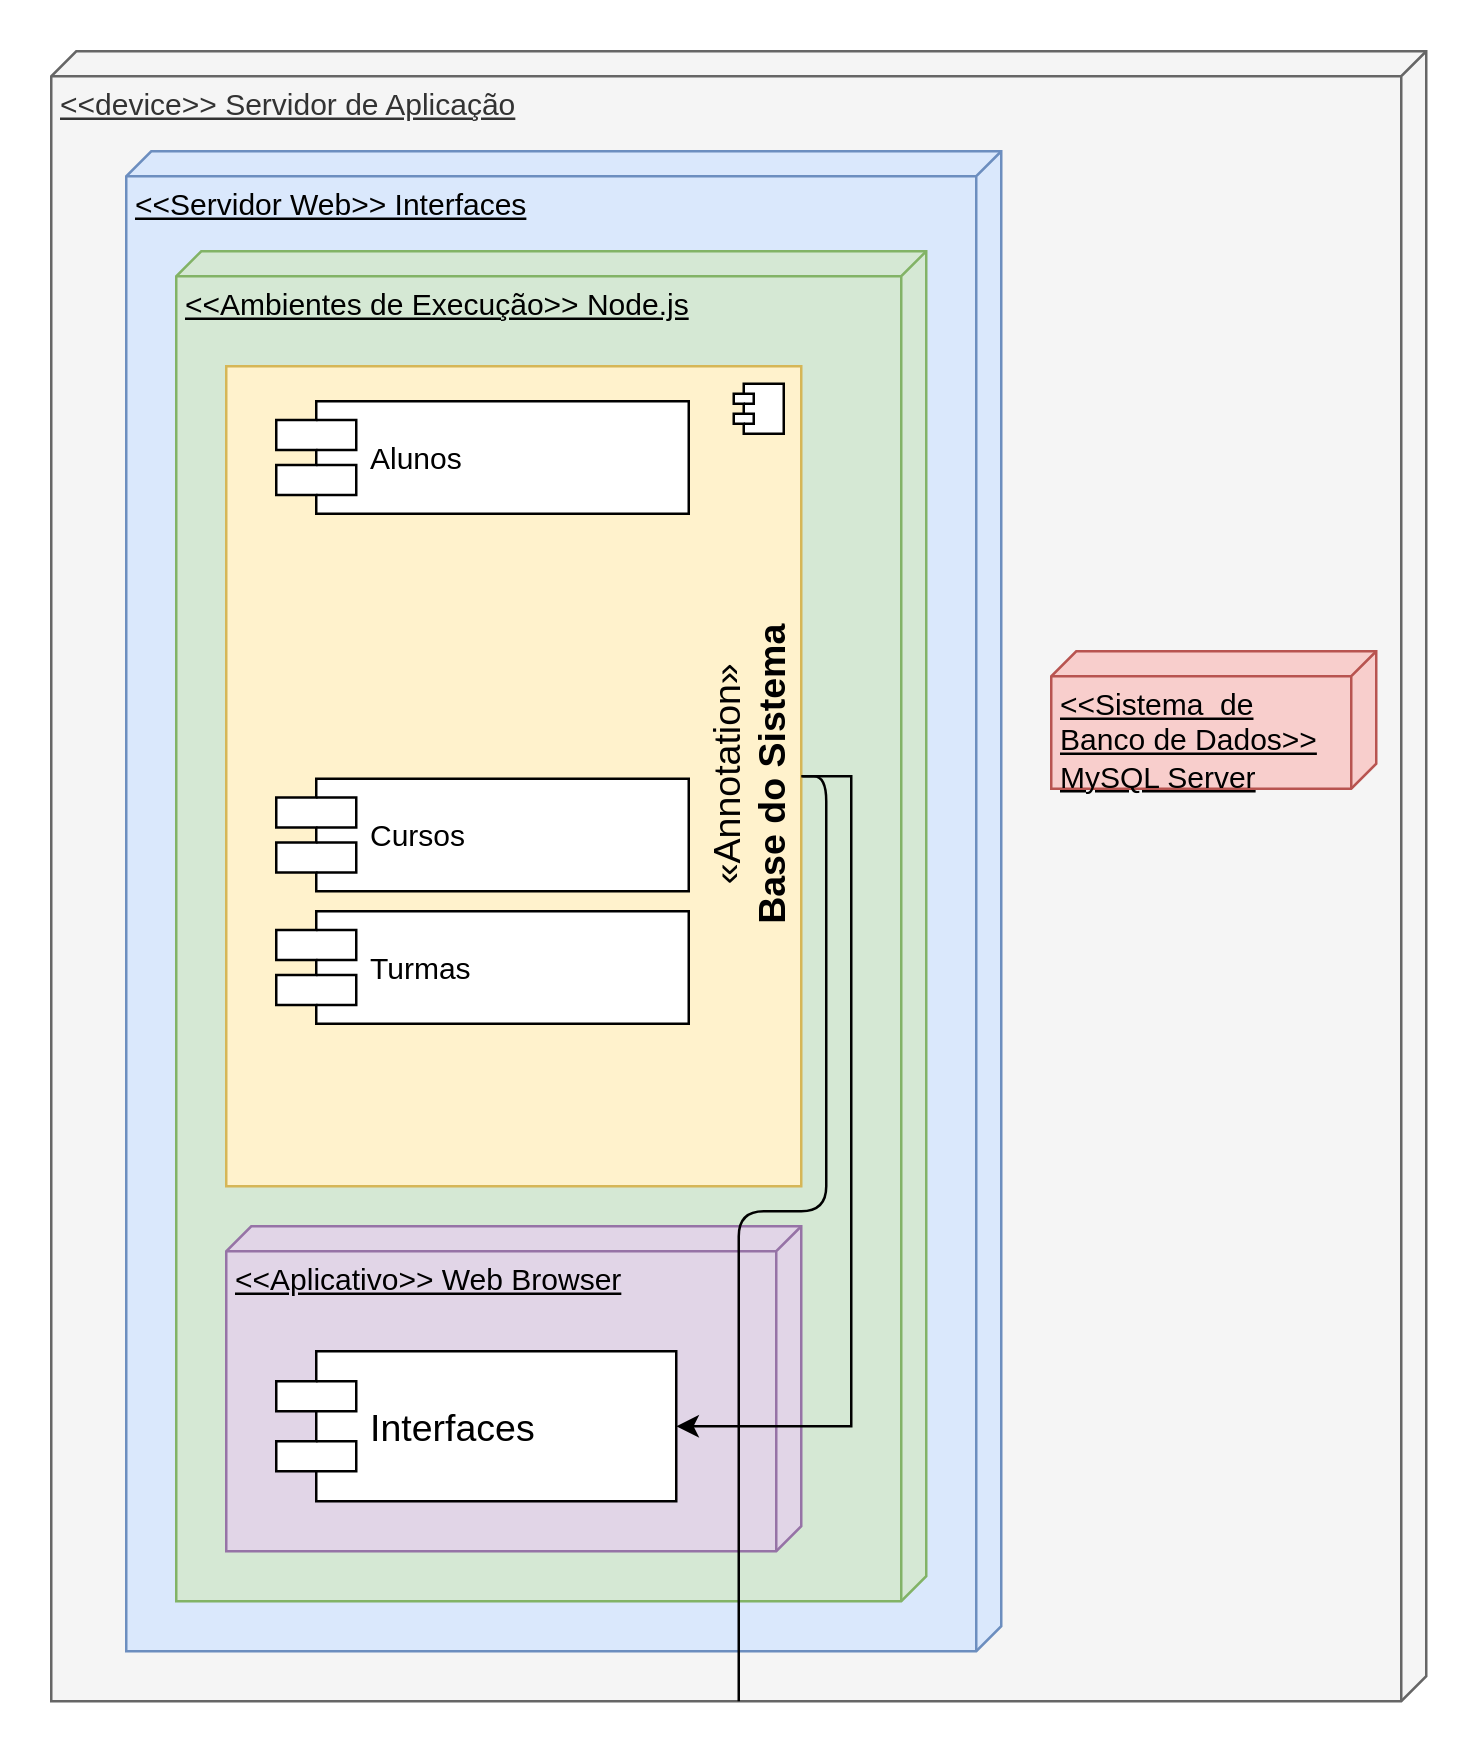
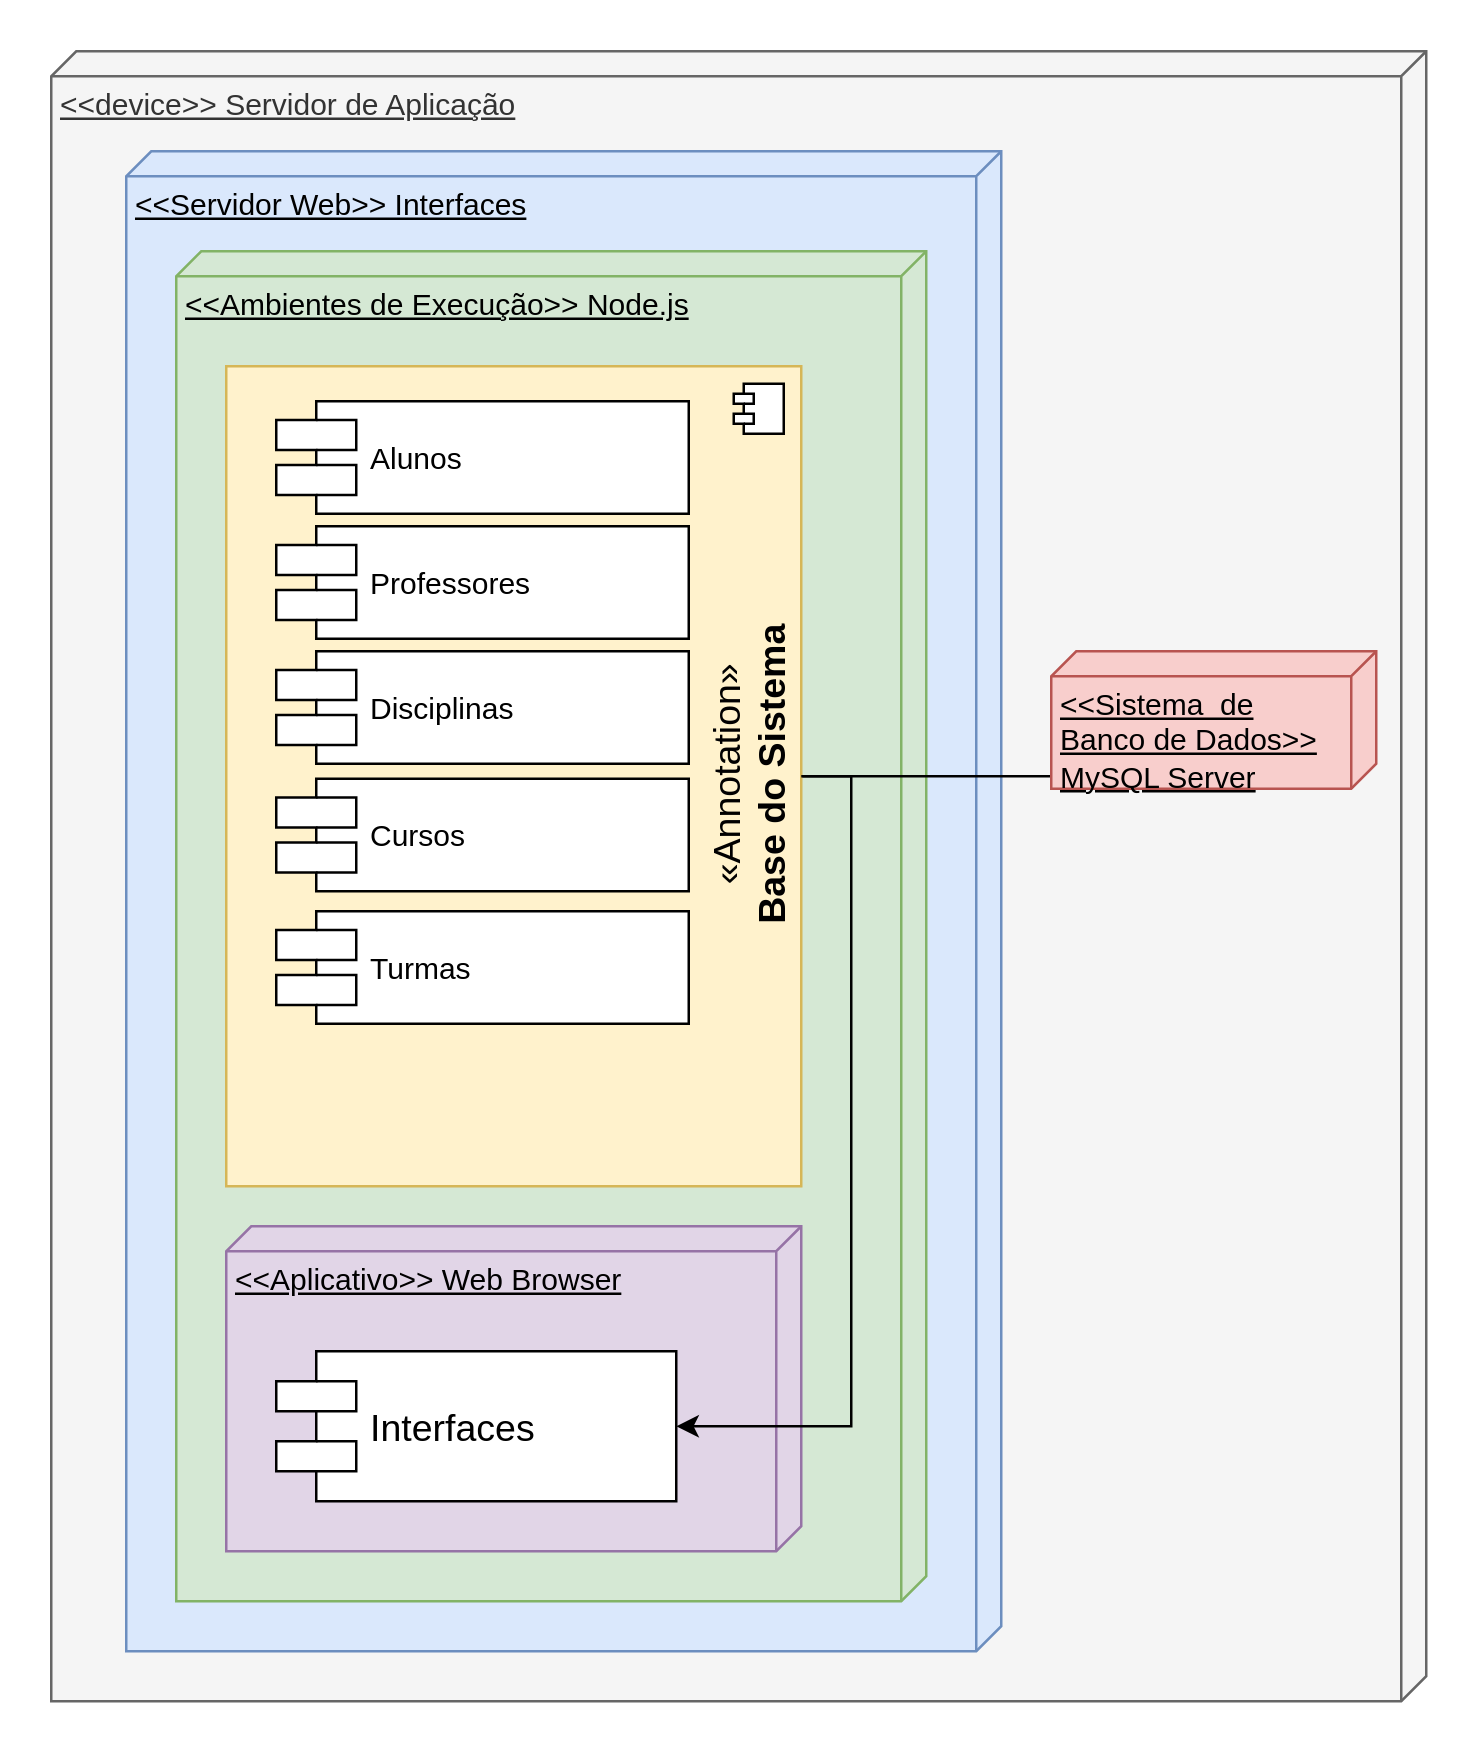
none -> (483, 583)
none -> (483, 708)
(826, 1130) -> (953, 776)
